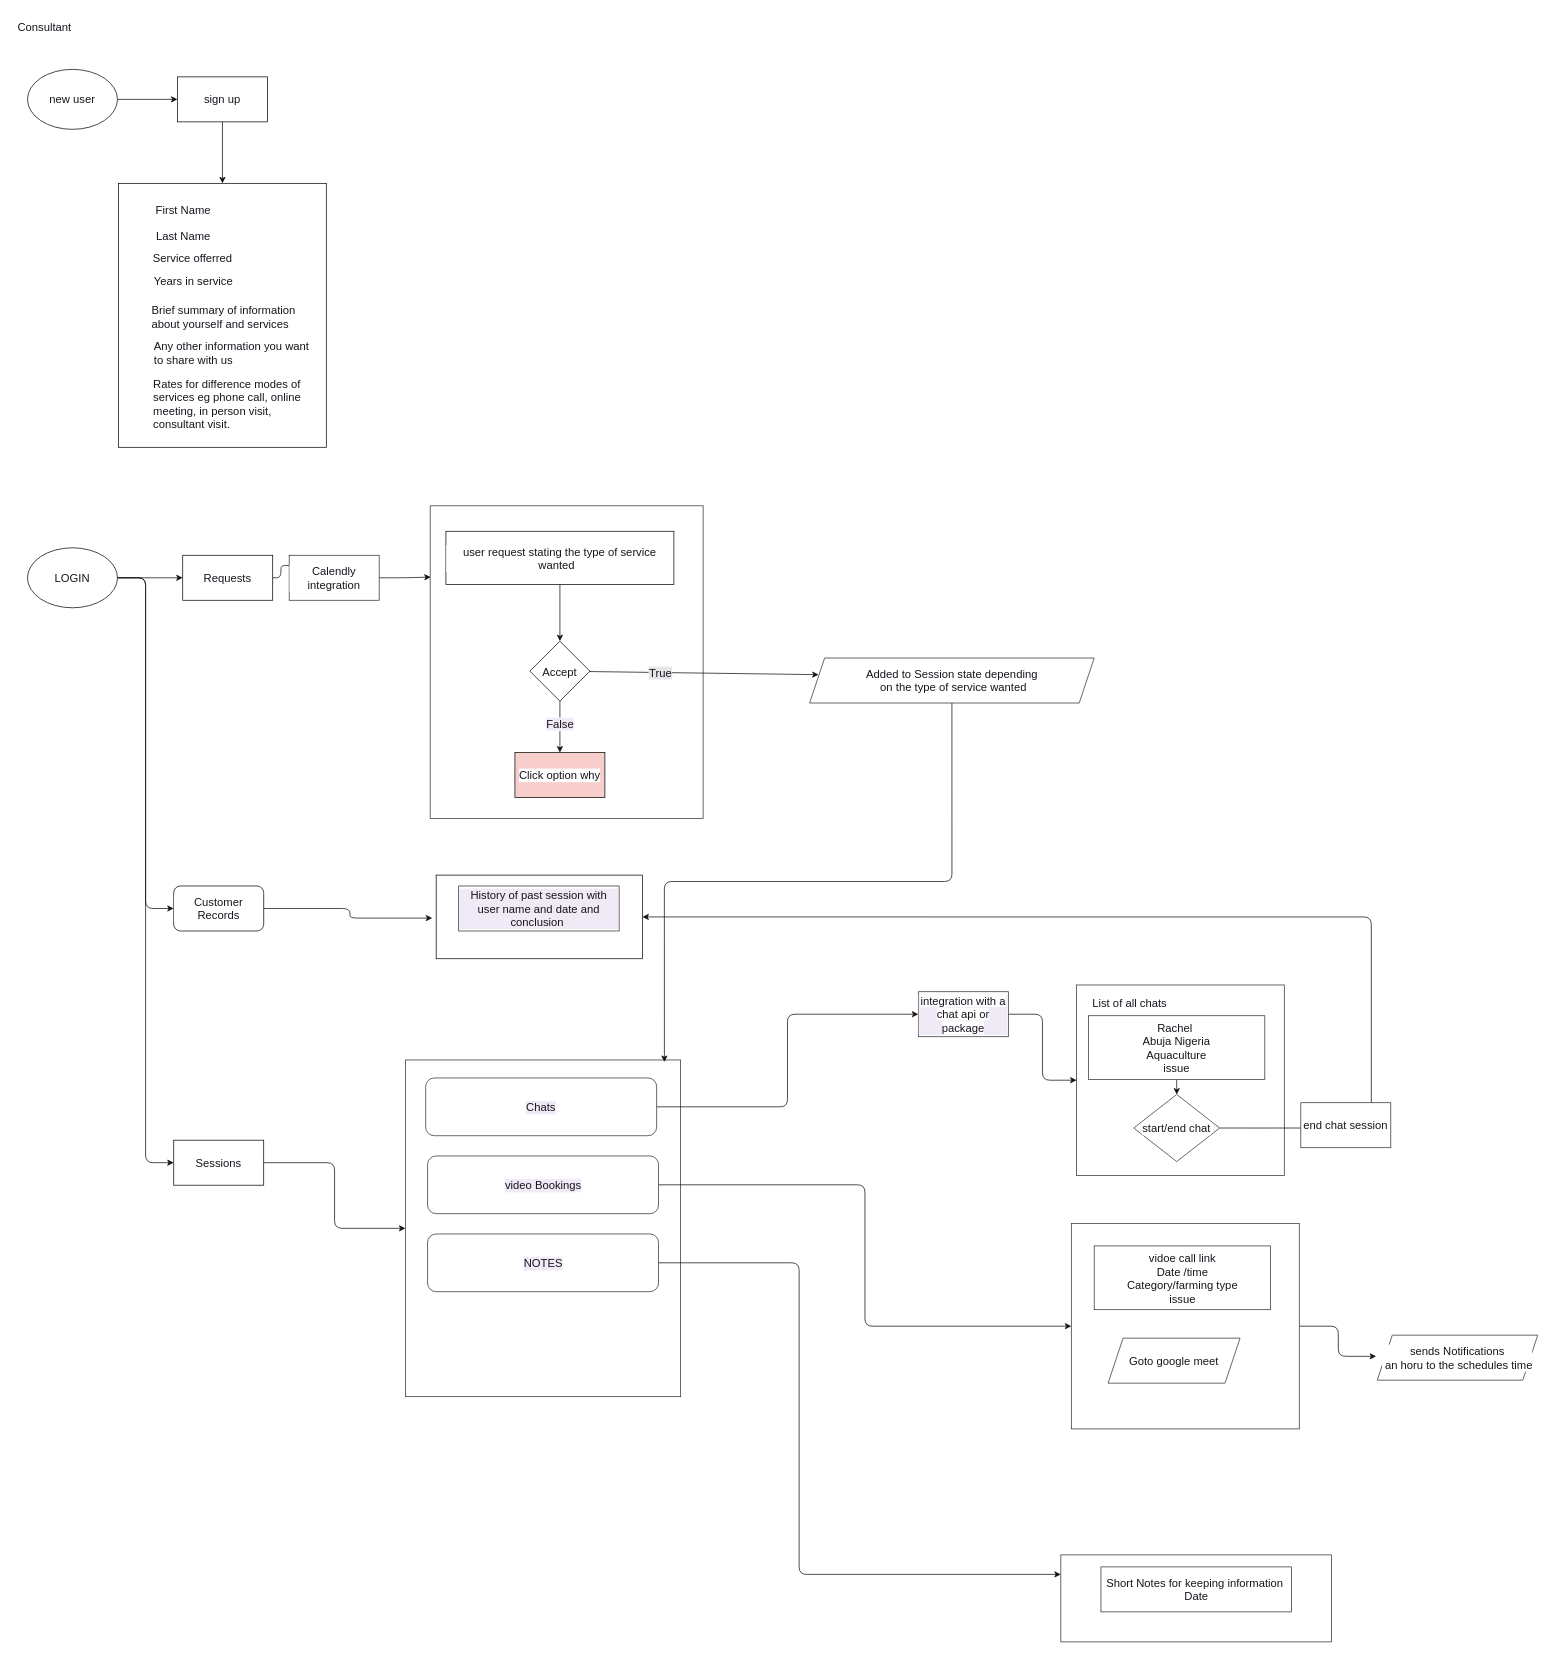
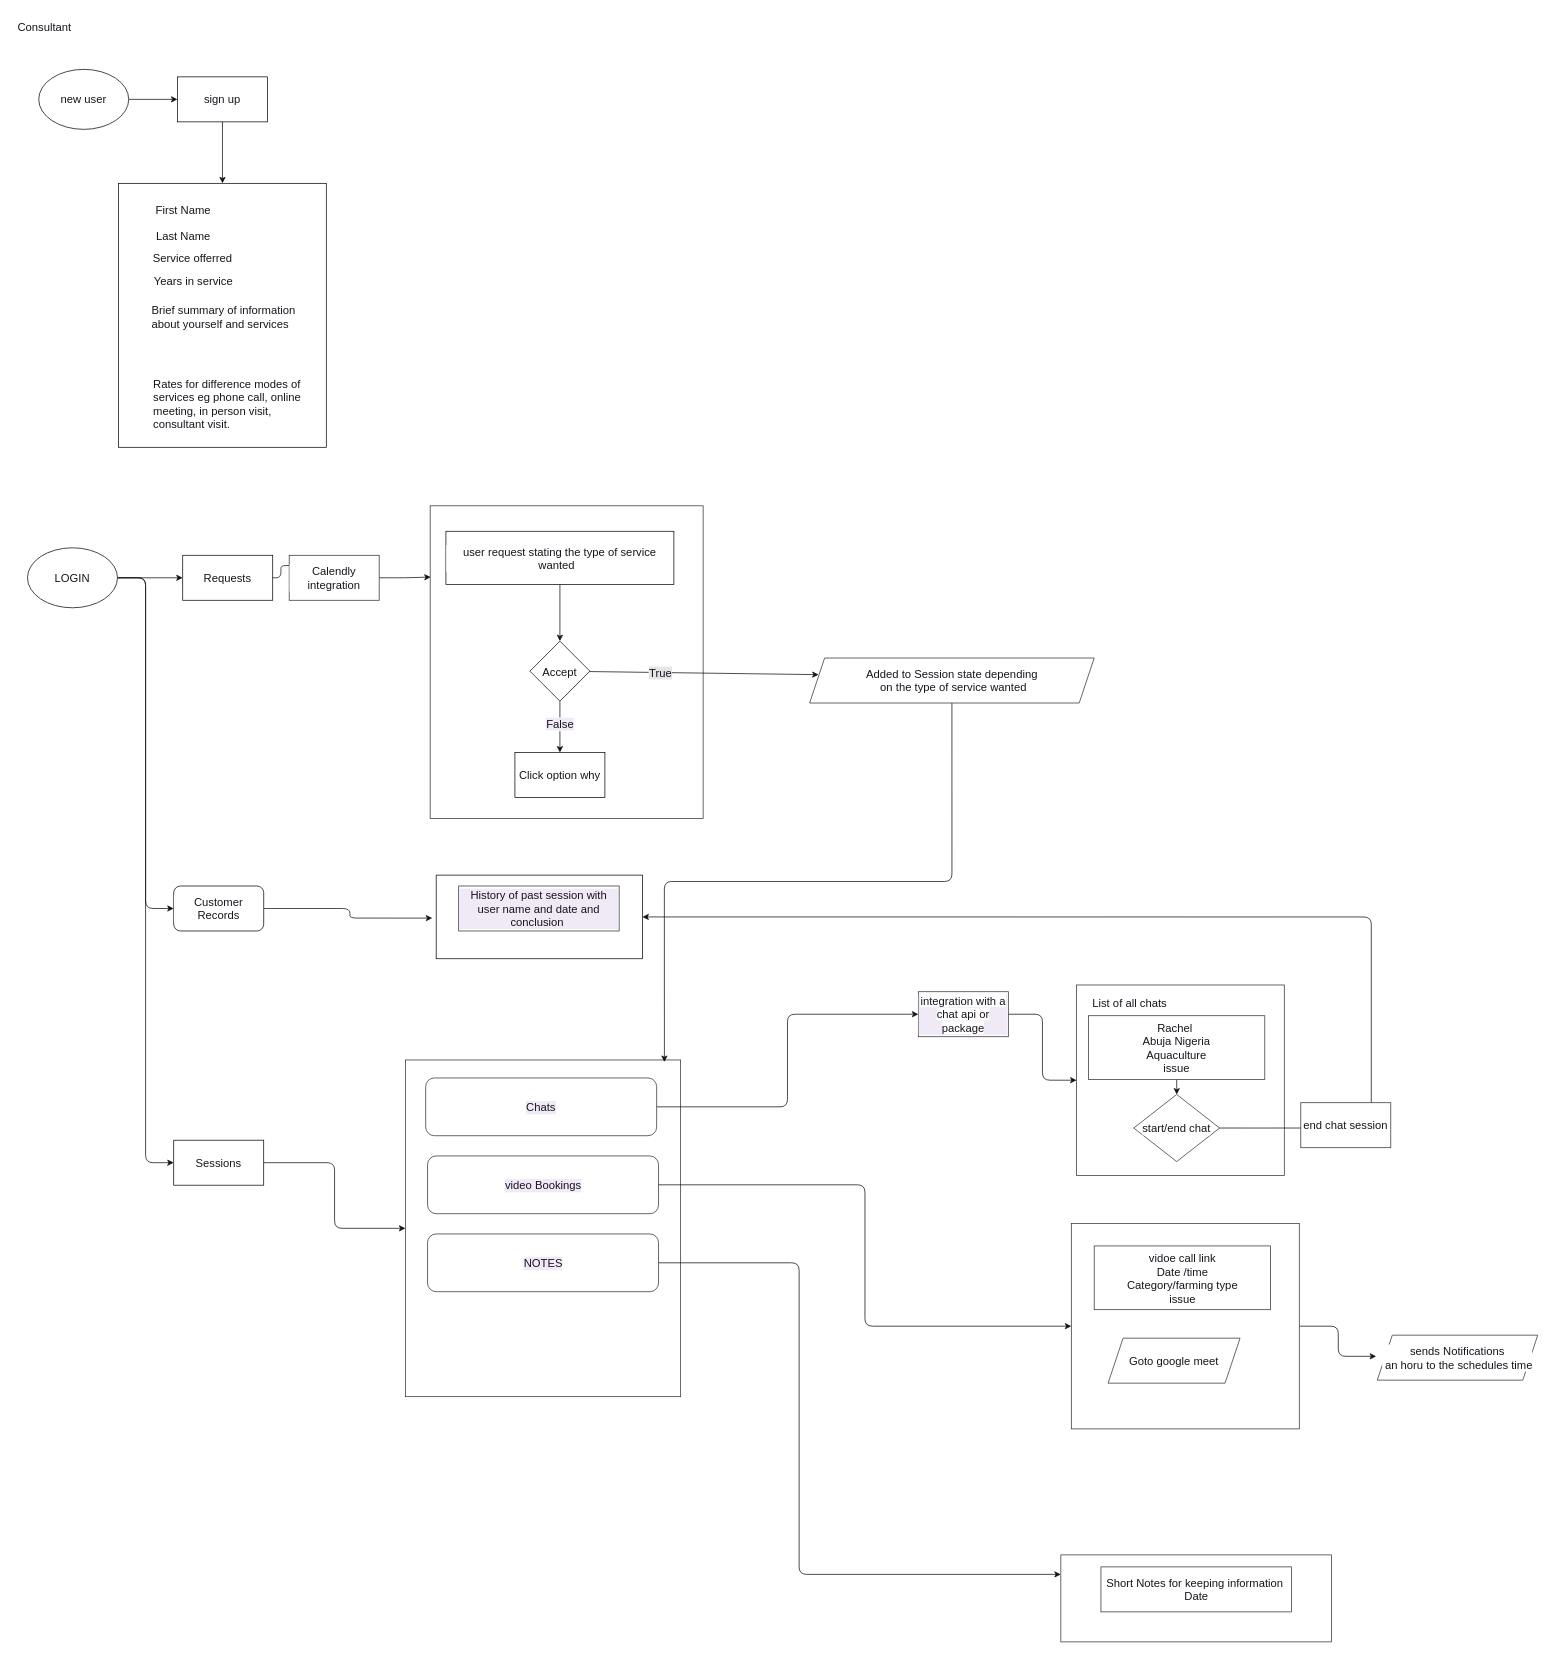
(72, 99) -> (84, 99)
(233, 353) -> none
(560, 775) -> (560, 775)
